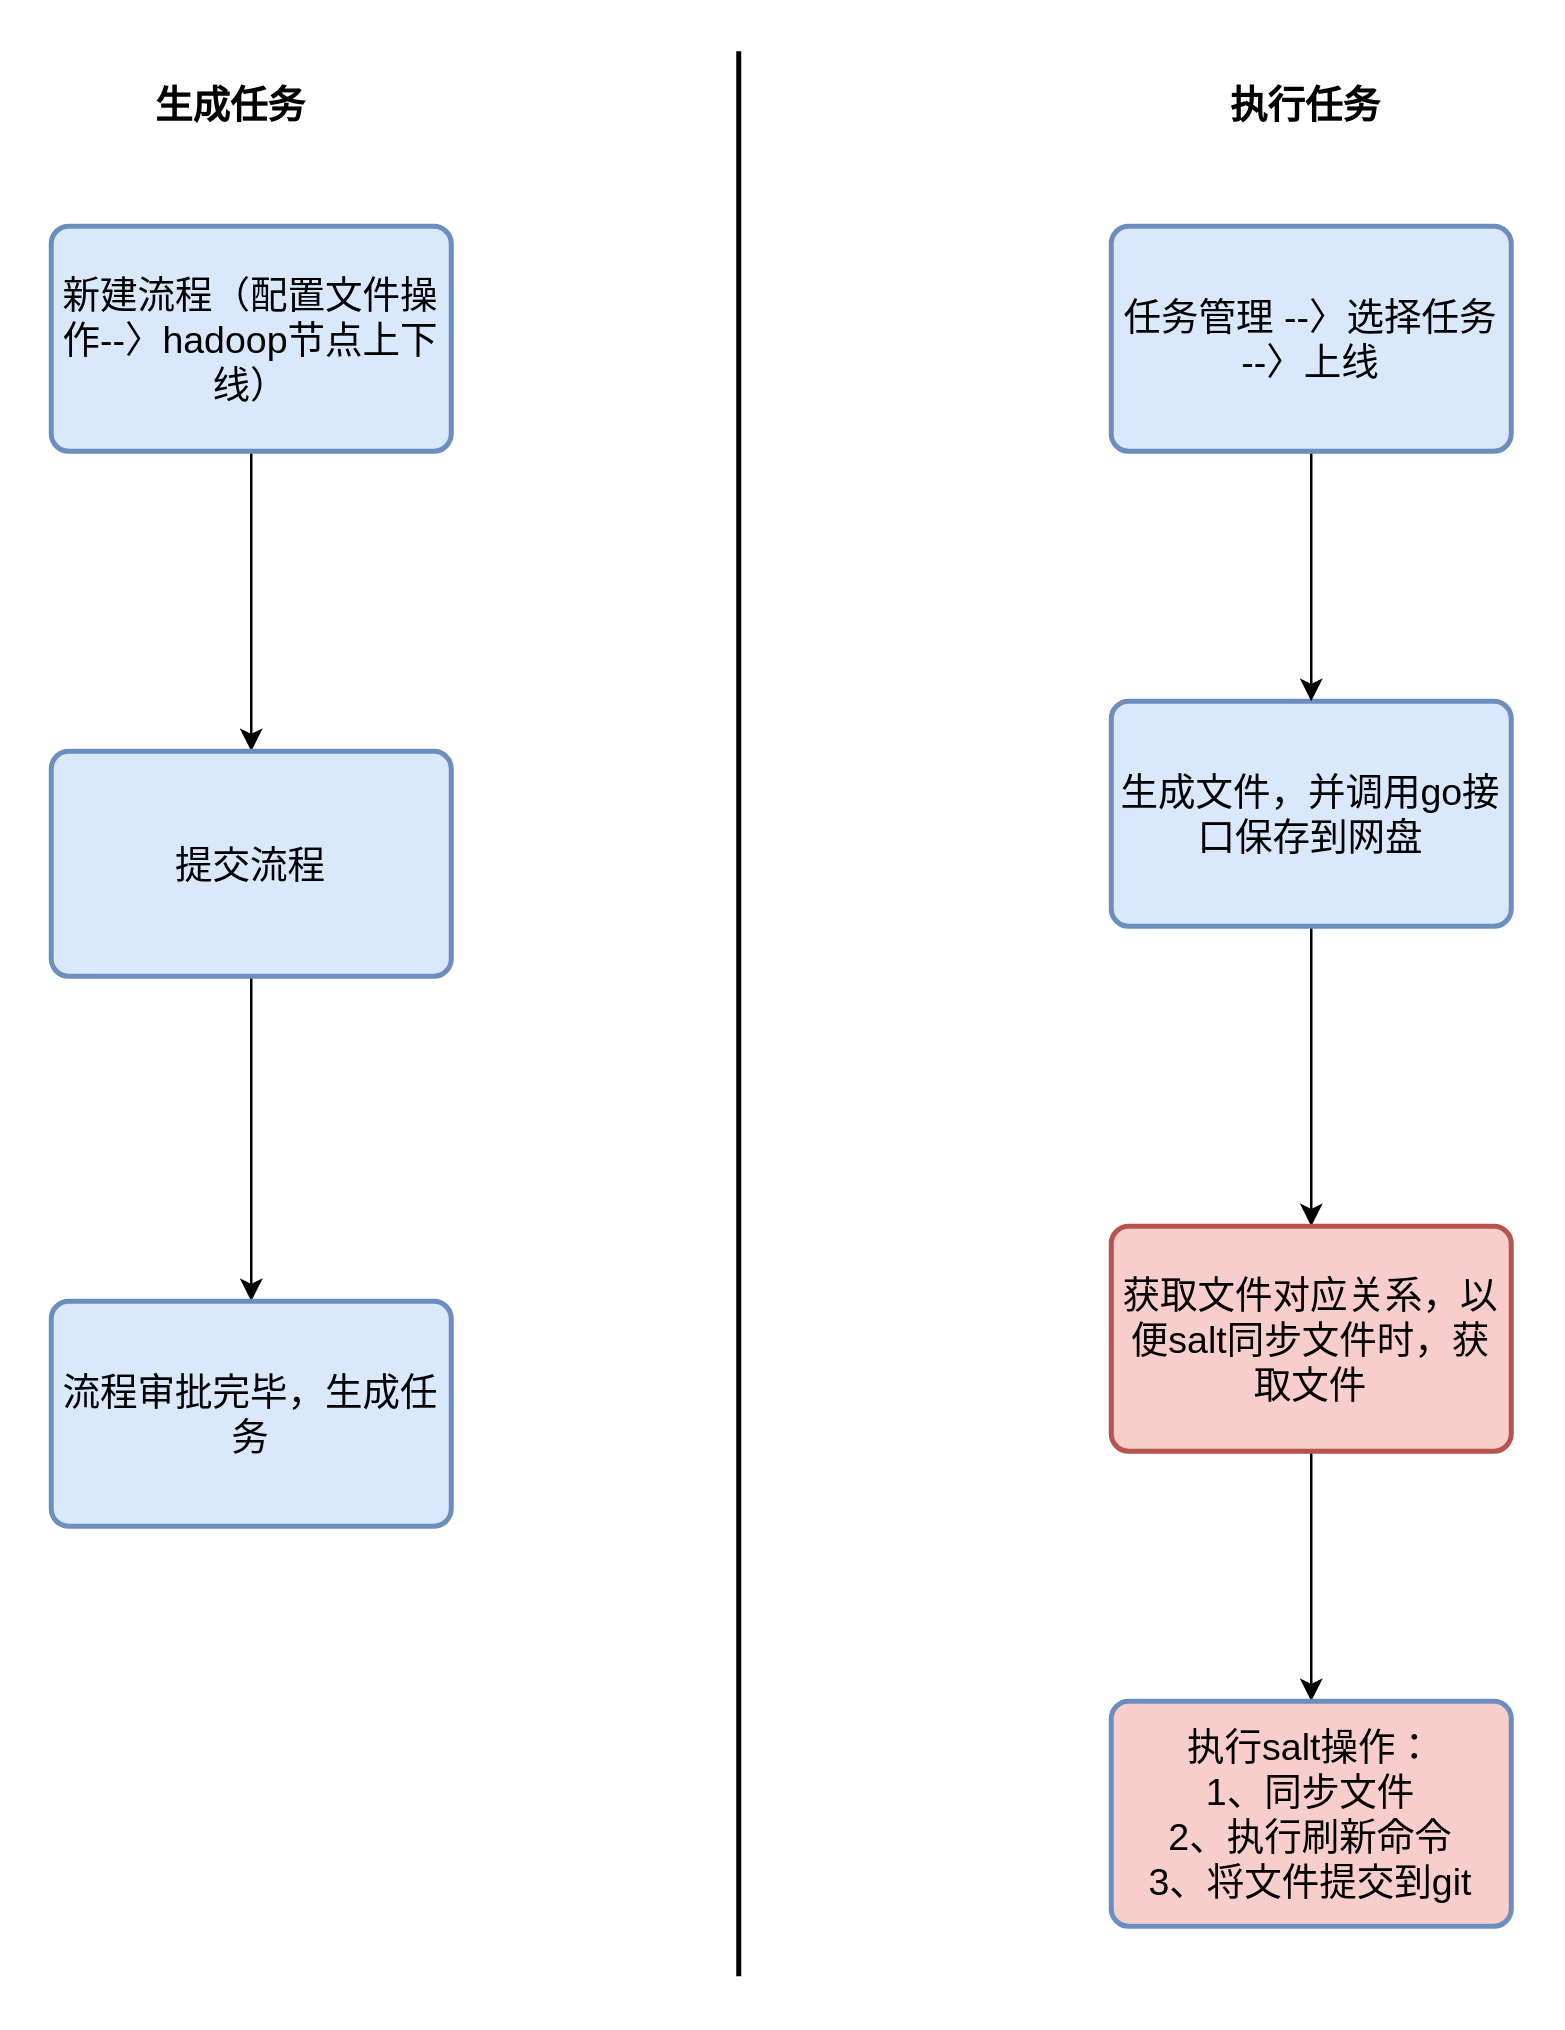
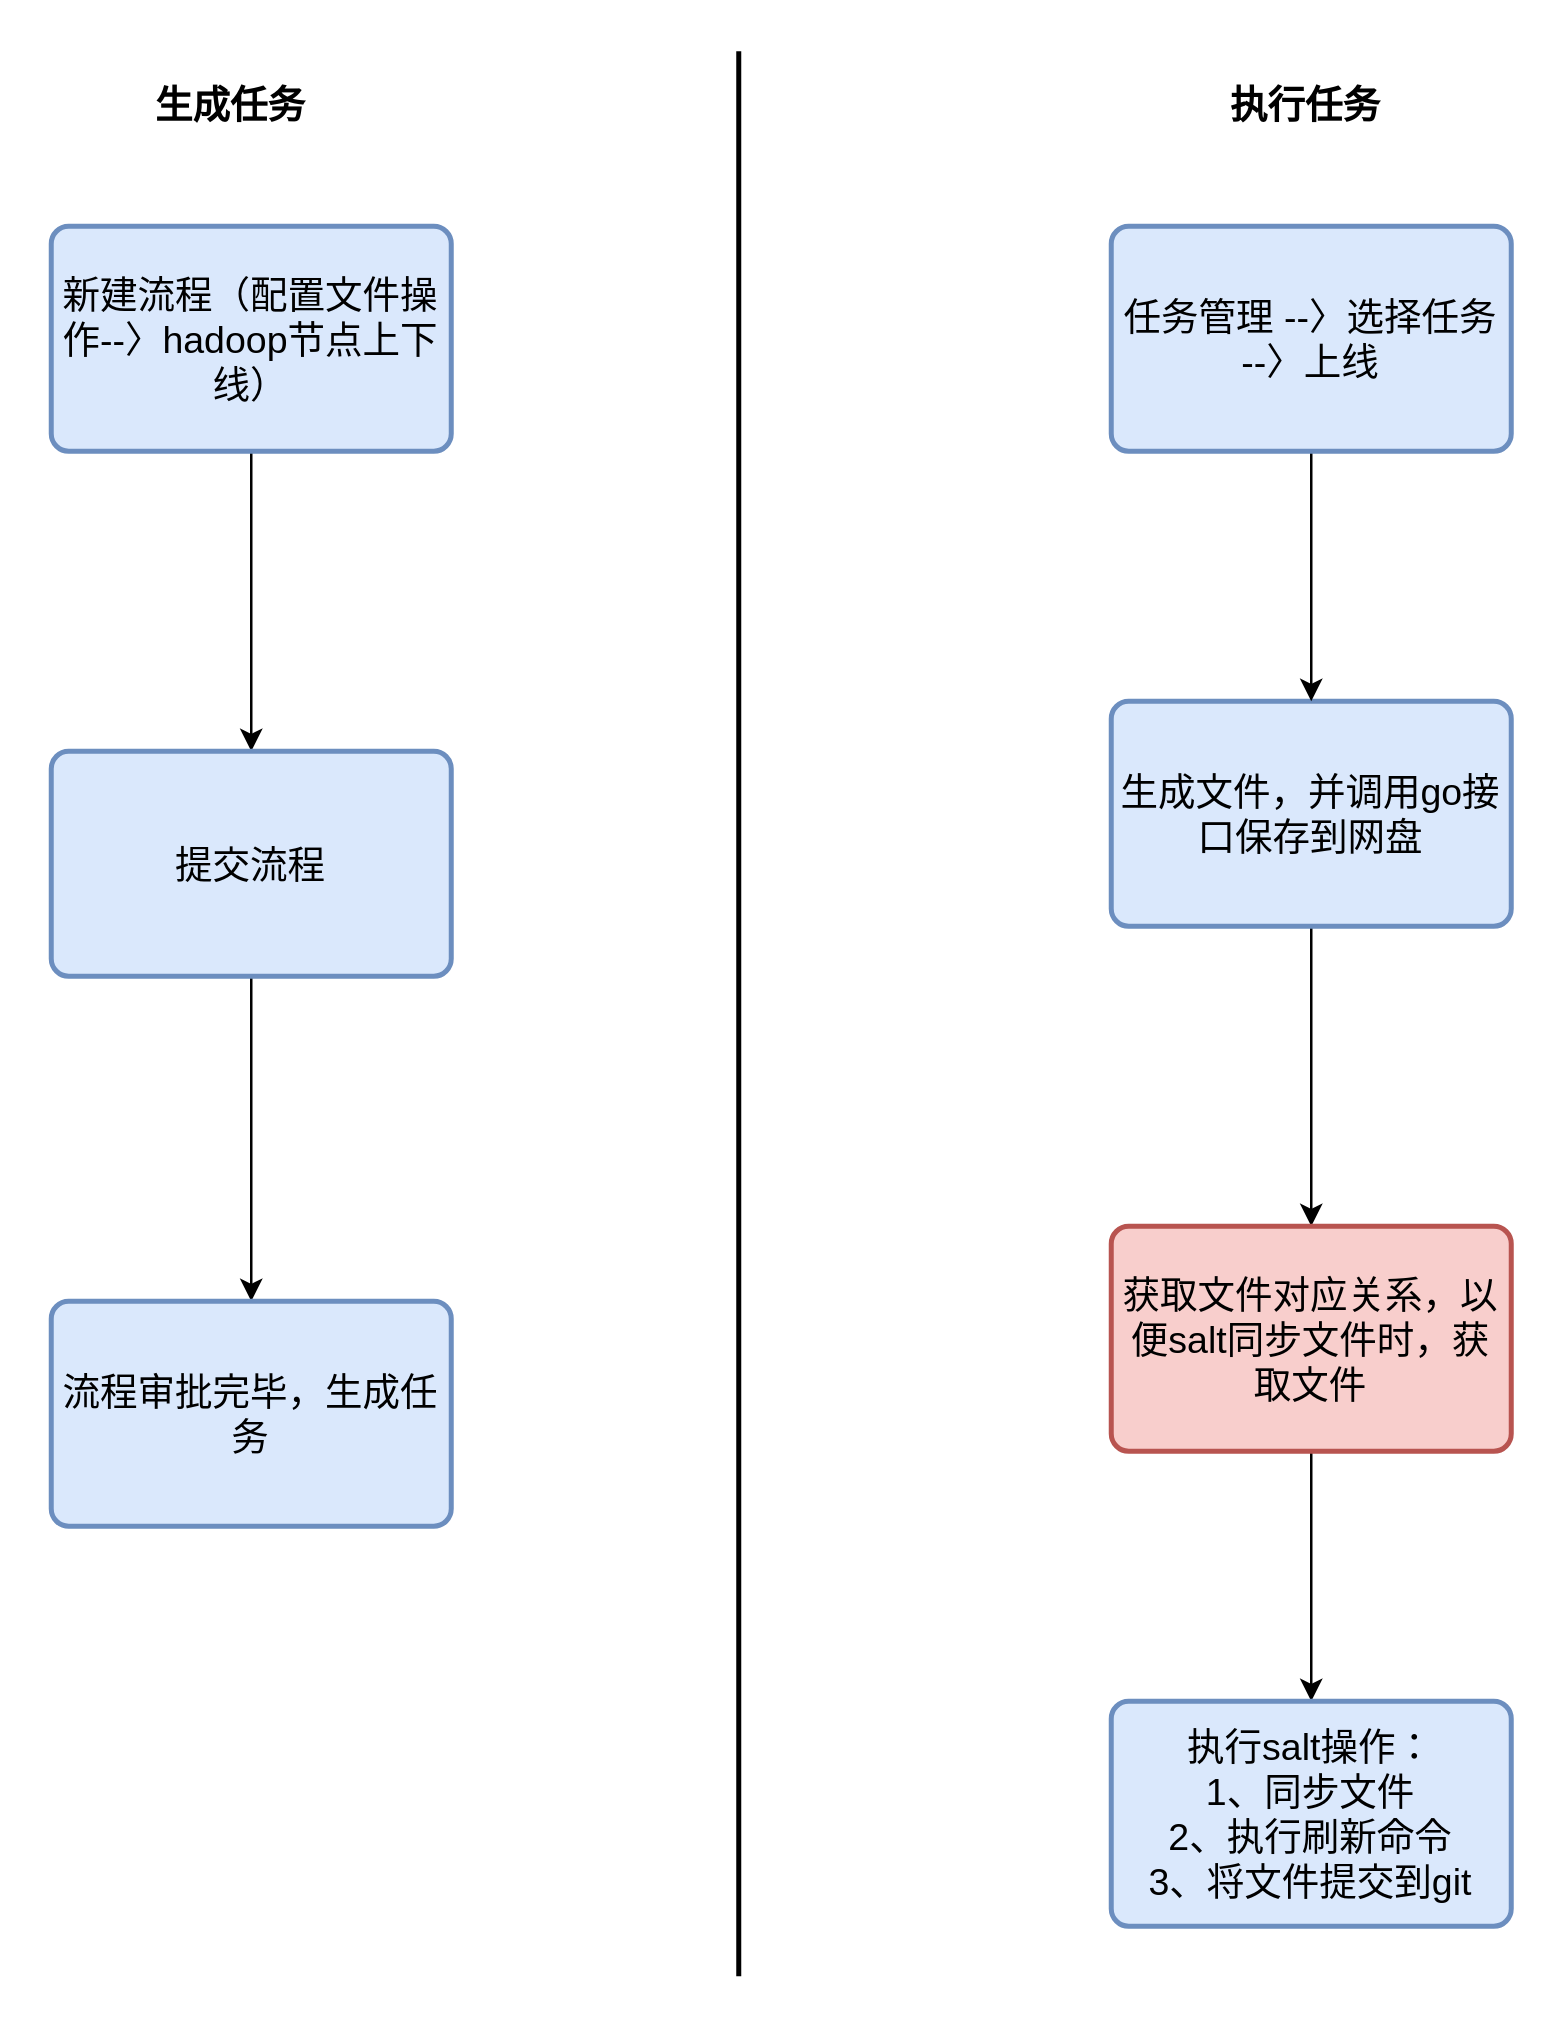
(1311, 1814) -> (1311, 1814)
